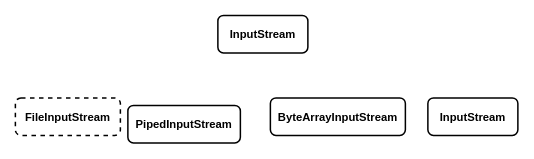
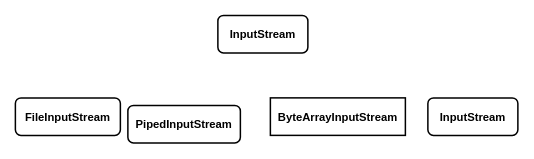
(68, 117) -> (68, 117)
(338, 117) -> (338, 117)
